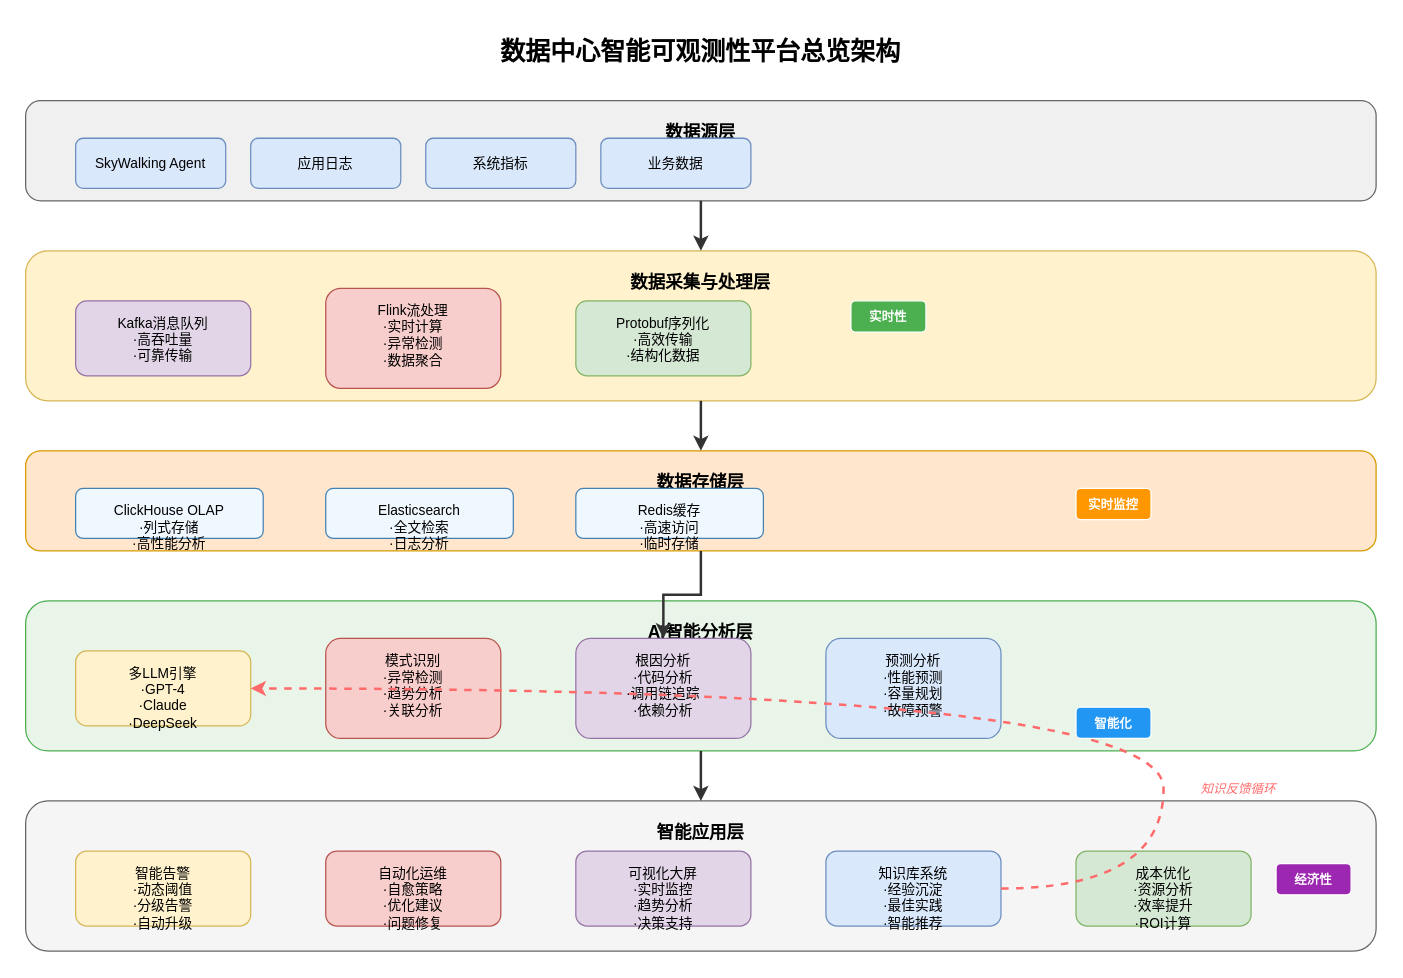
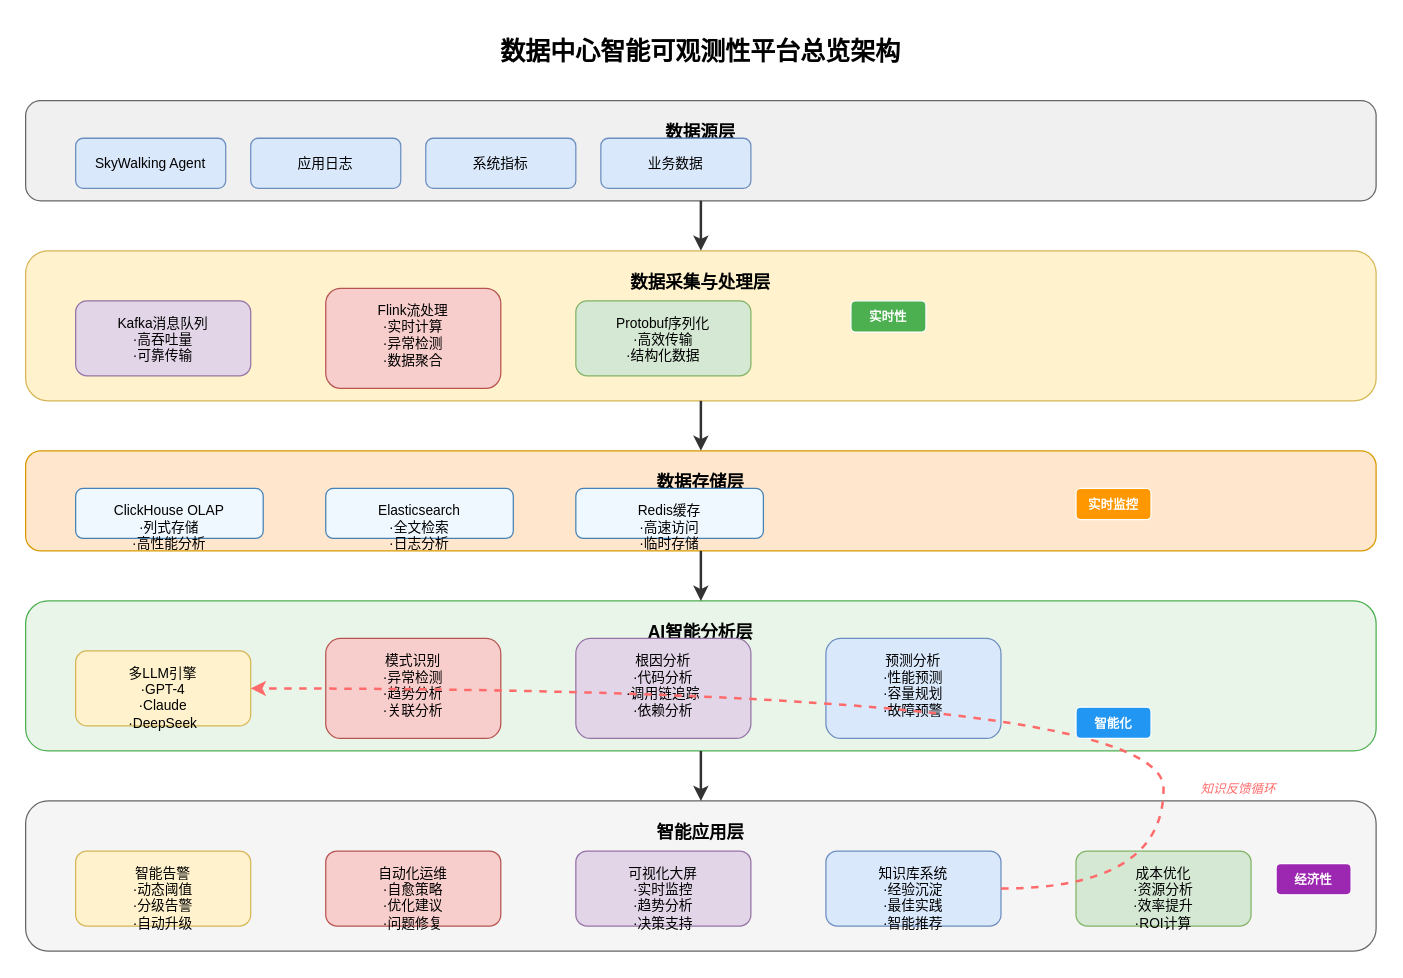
(669, 594) -> (701, 588)
